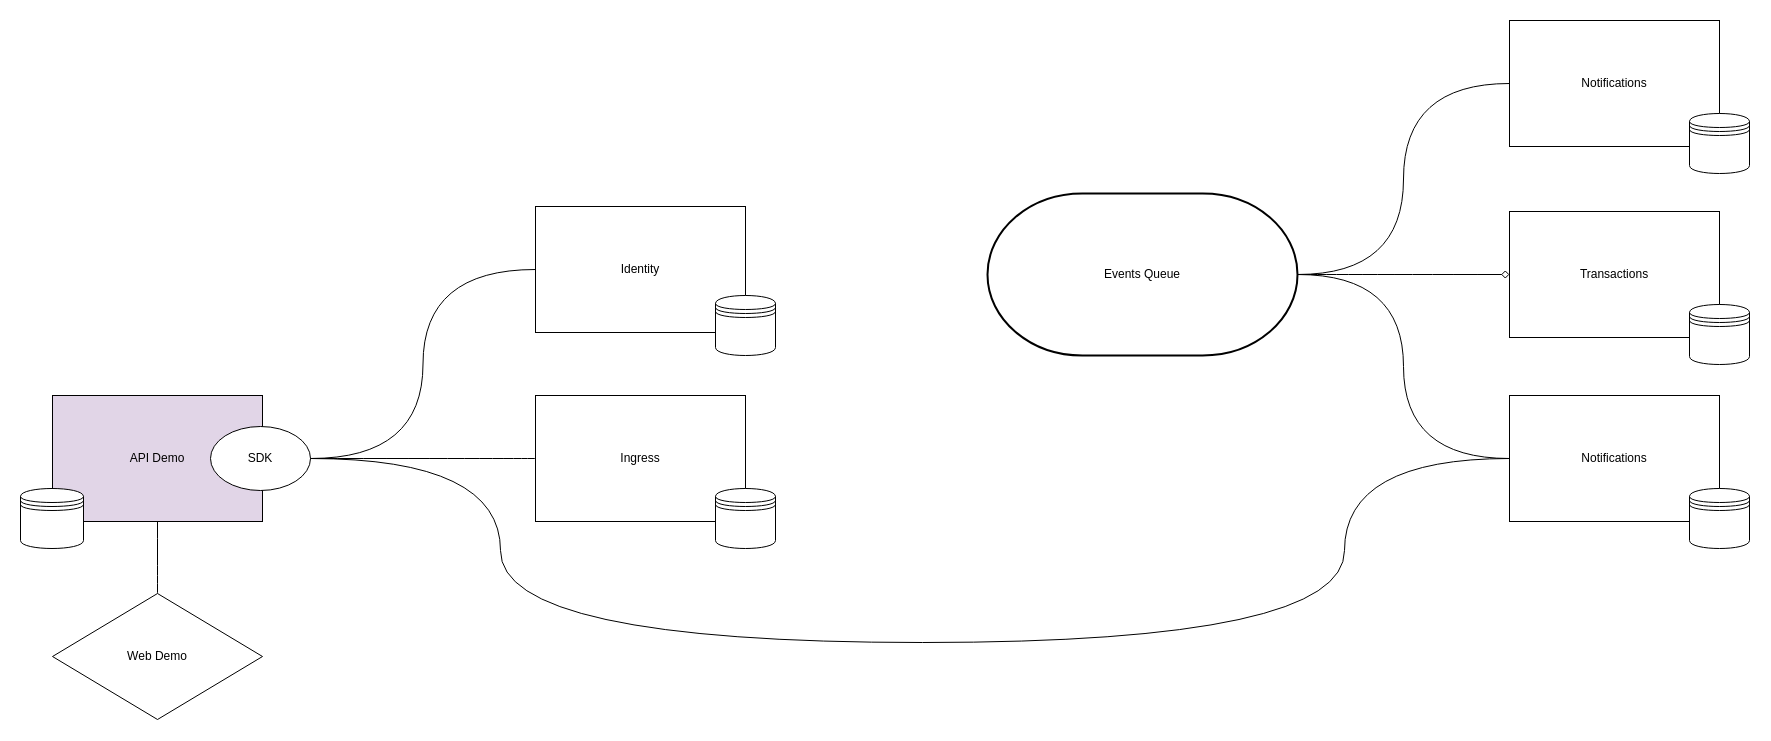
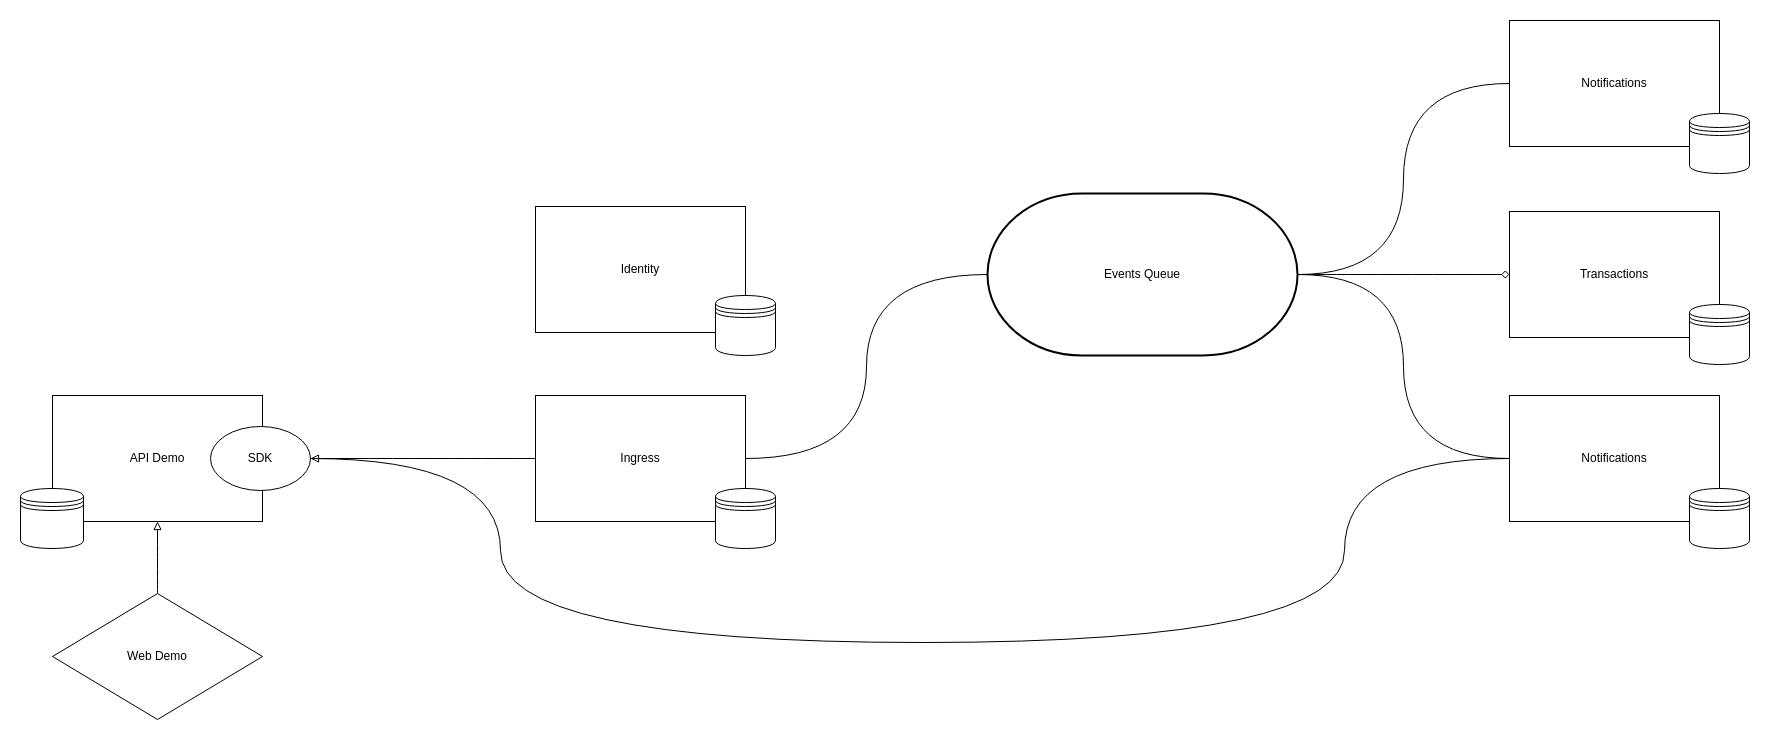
(424, 349) -> none
none -> (867, 367)
(158, 459) -> (158, 459)
(347, 459) -> (347, 459)
(158, 527) -> (158, 531)
